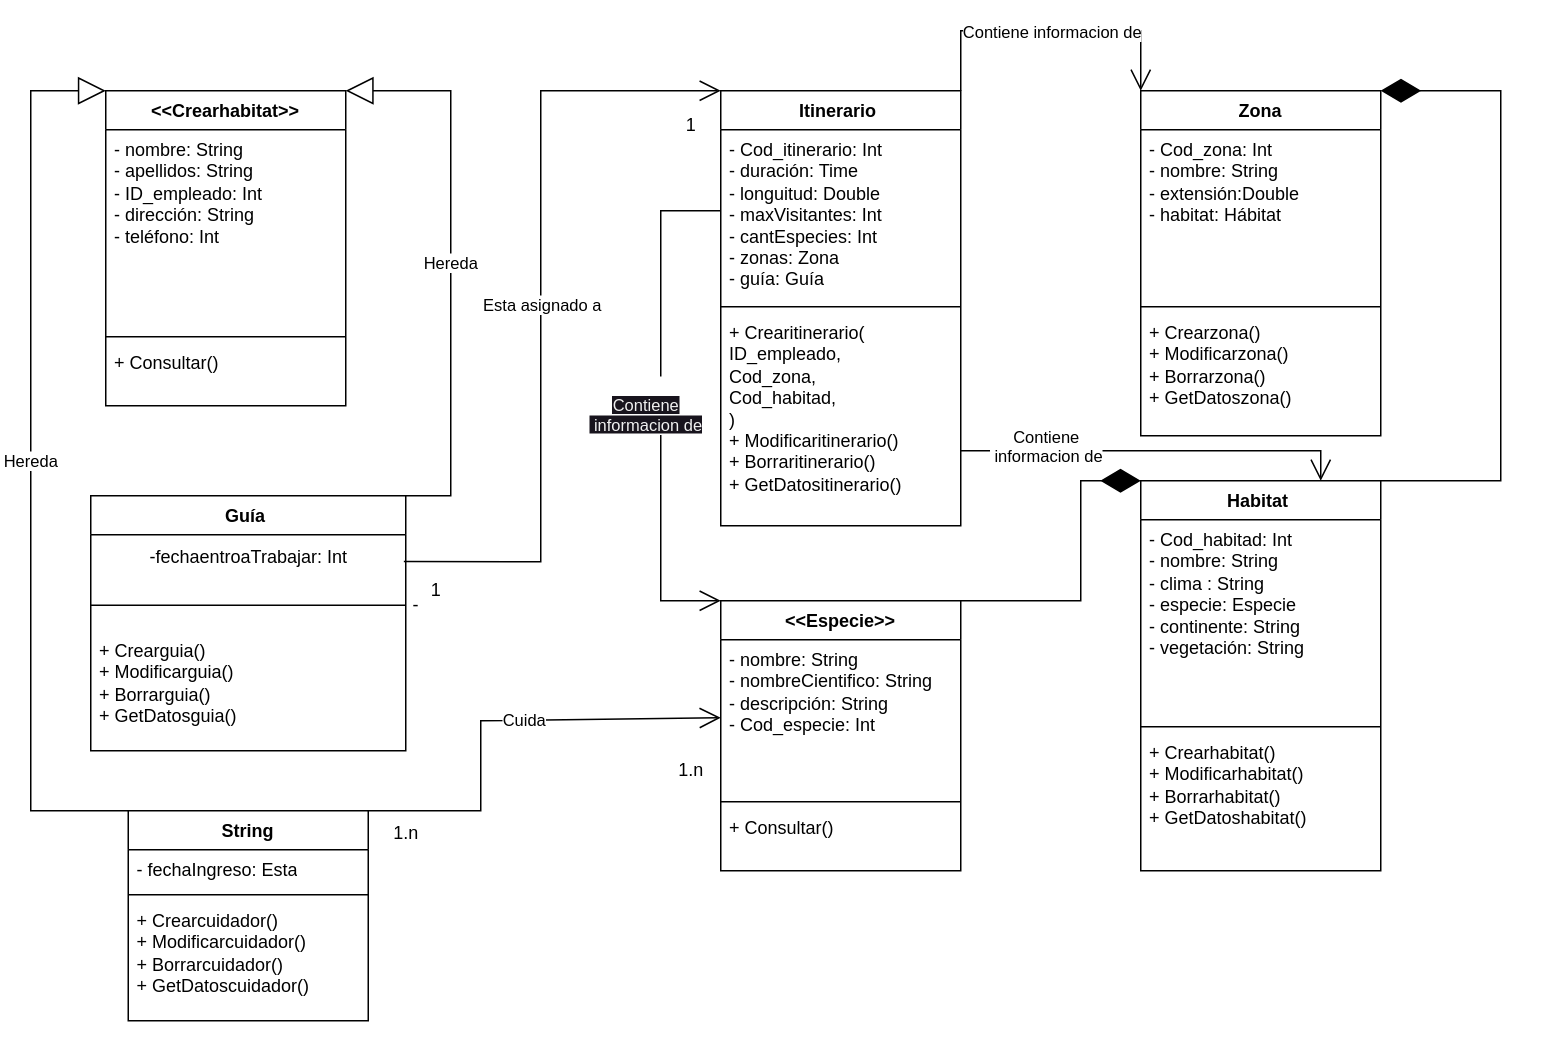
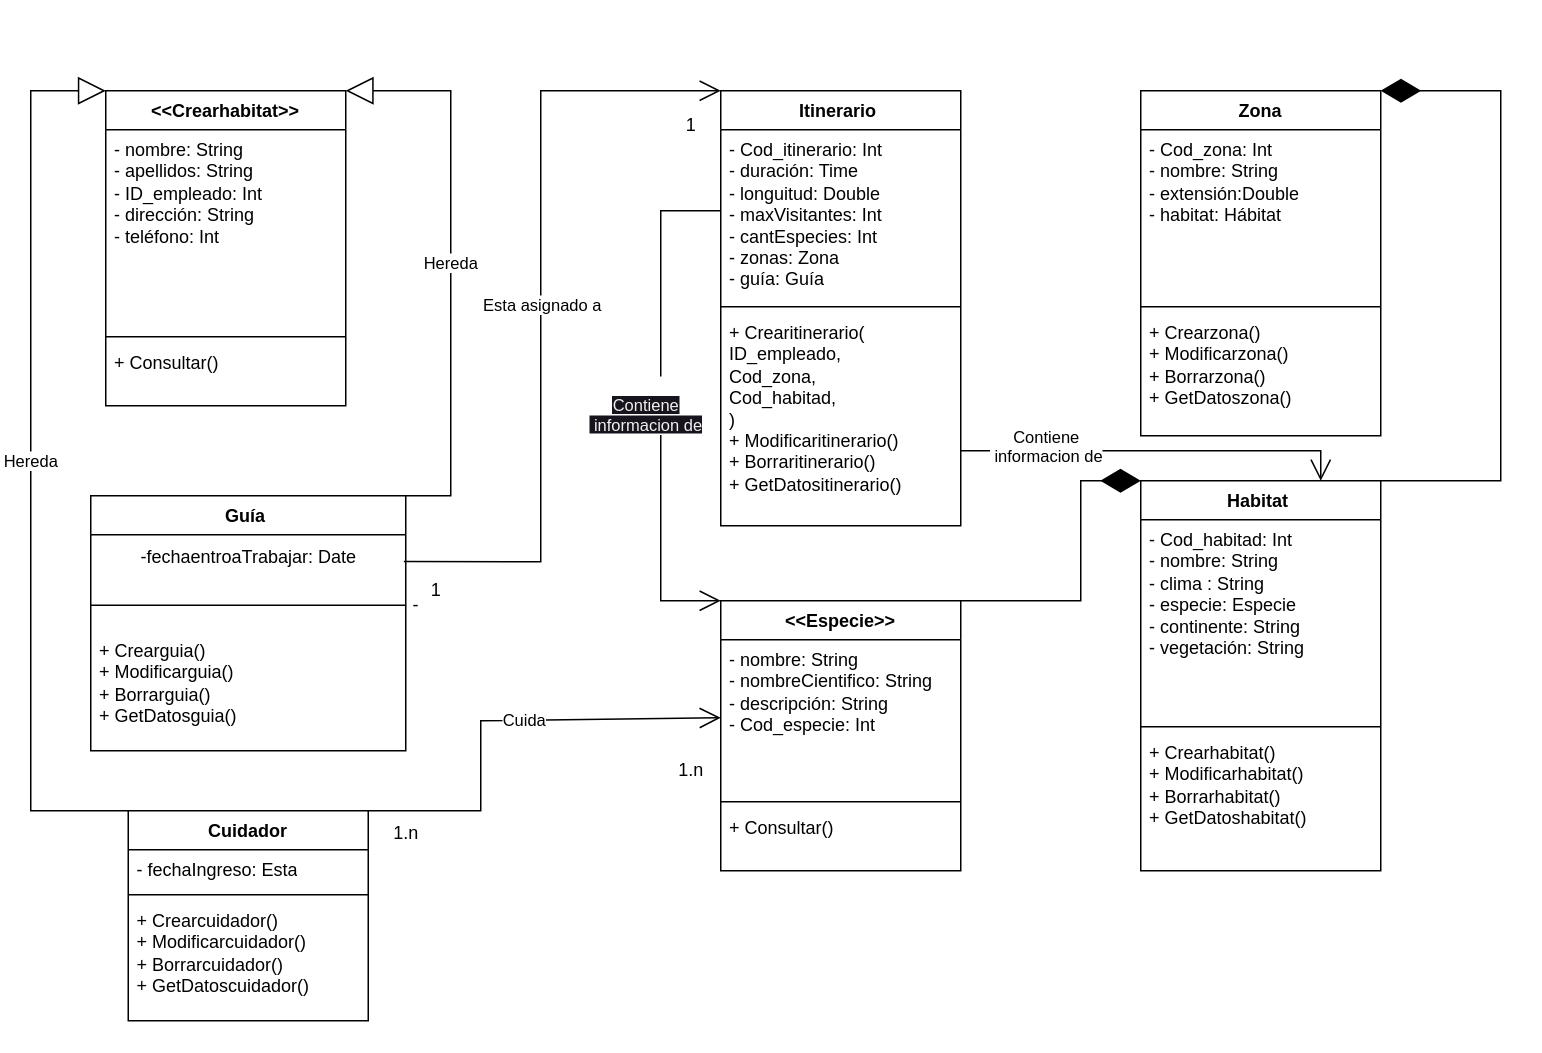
(1049, 31) -> none
(249, 557) -> (249, 557)
(248, 832) -> (248, 832)
